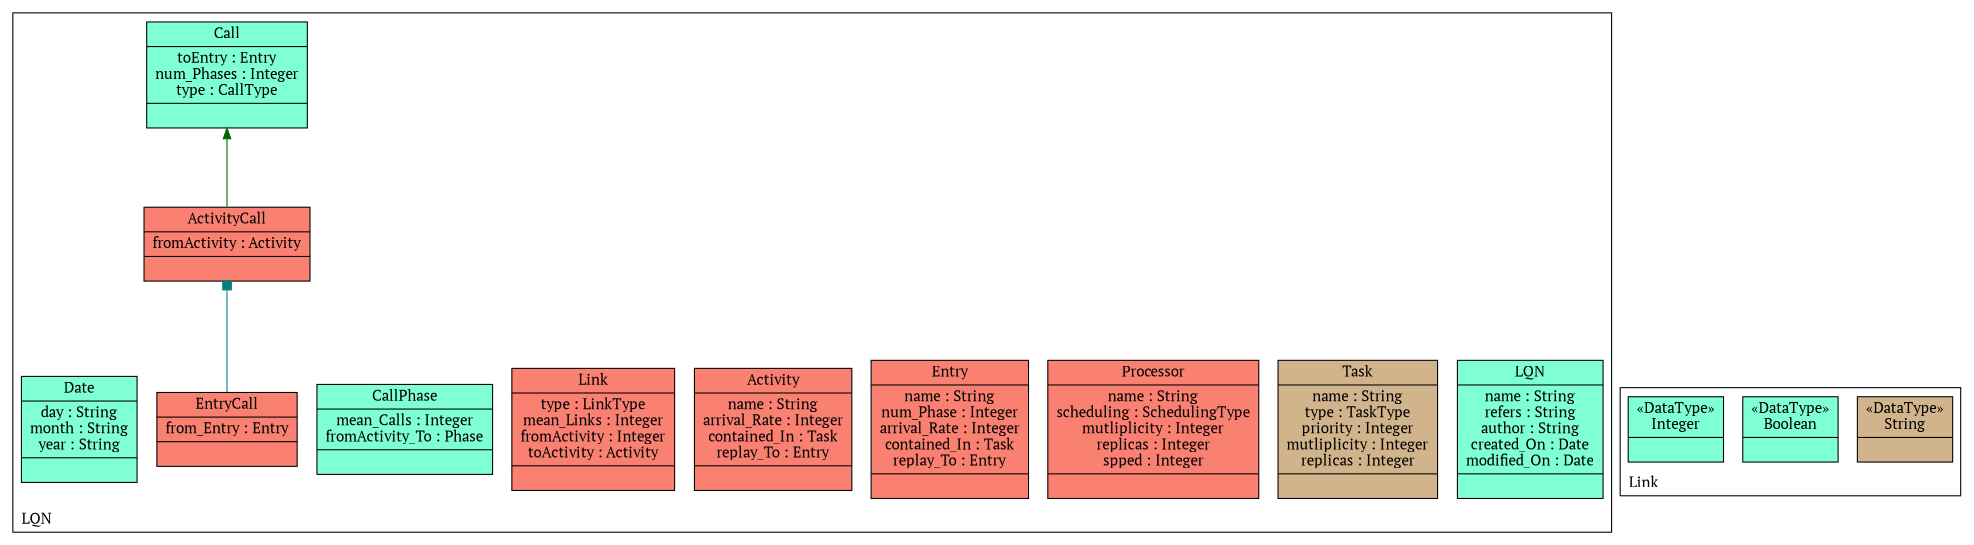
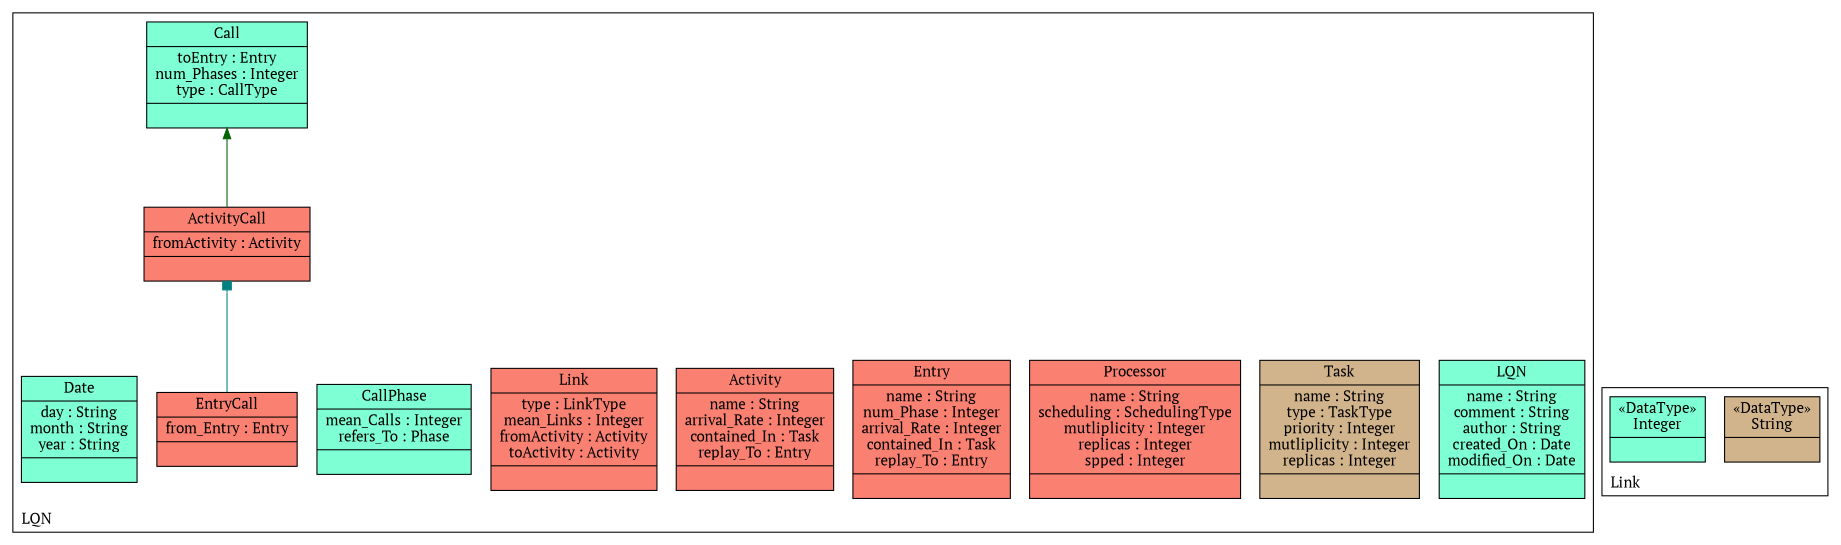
(1530, 413) -> (1512, 413)
(1790, 429) -> none
(405, 437) -> (394, 437)
(593, 437) -> (574, 437)
